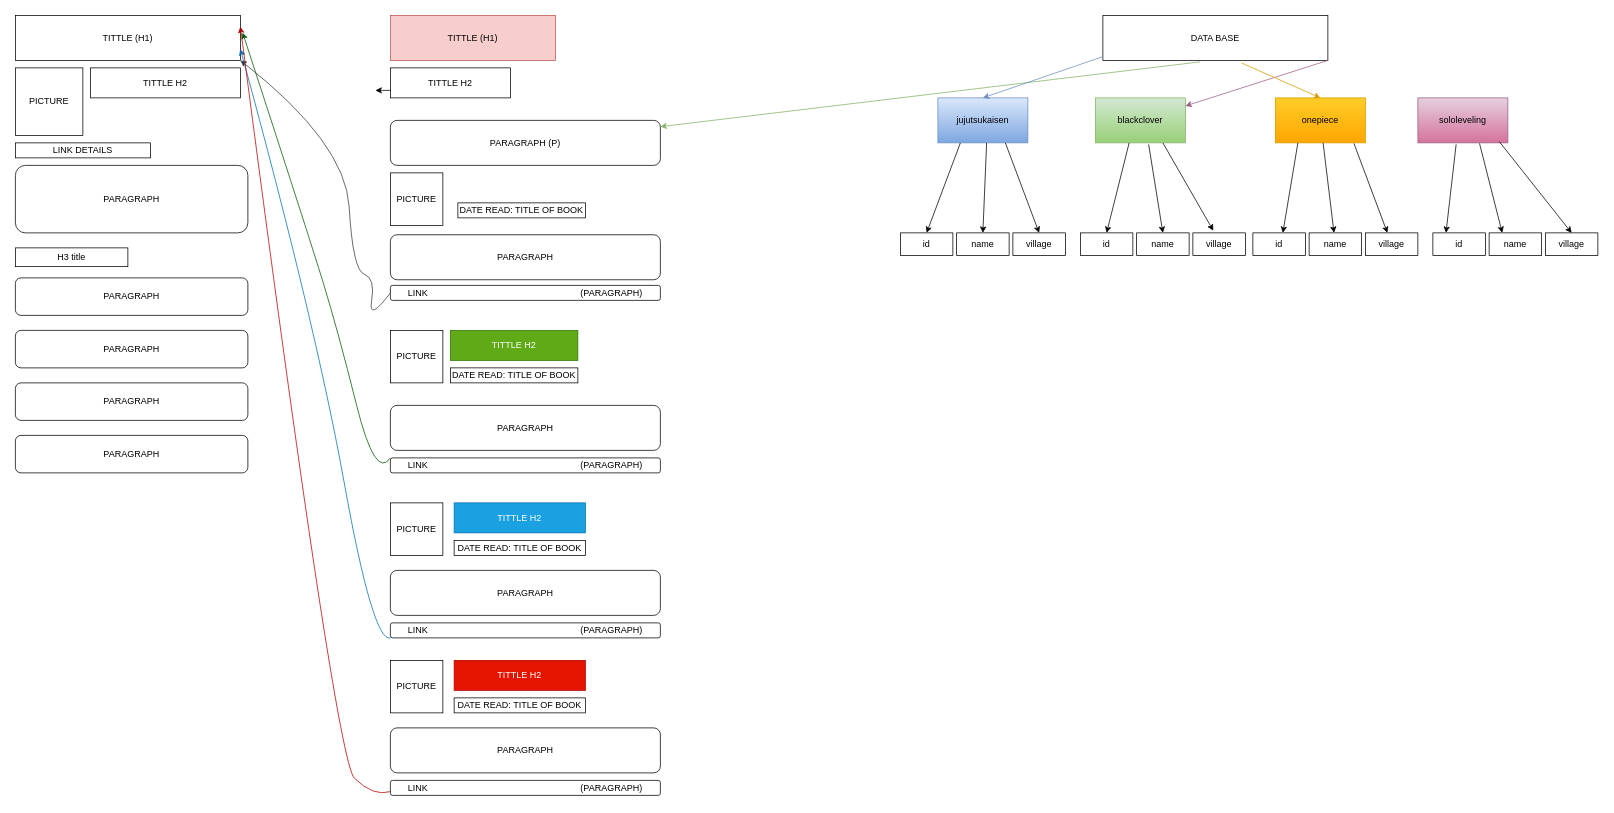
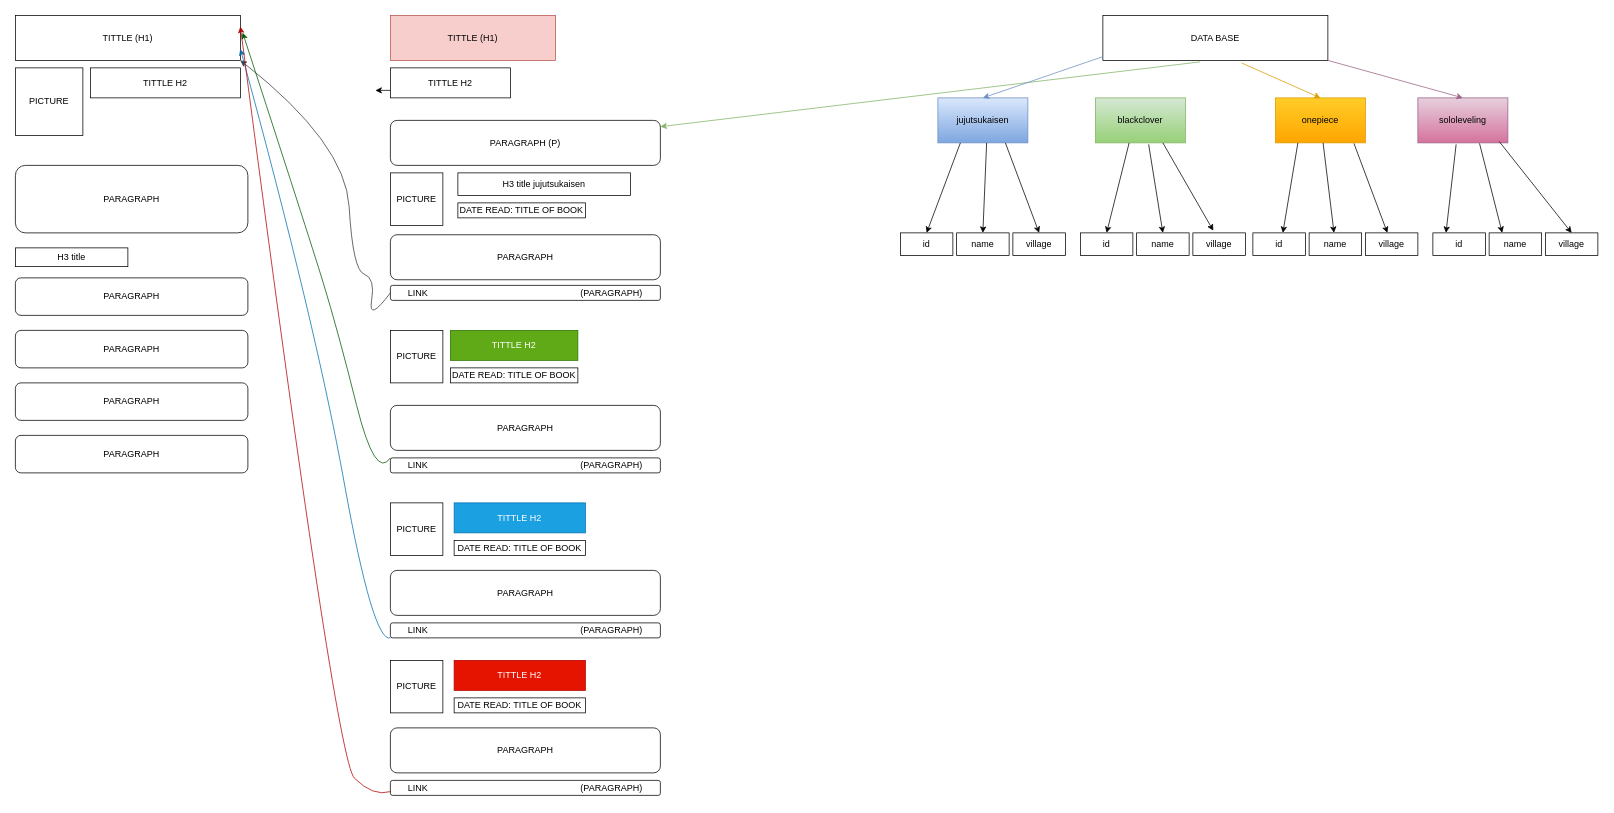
(1259, 82) -> (1393, 78)
(83, 150) -> none
none -> (544, 184)
